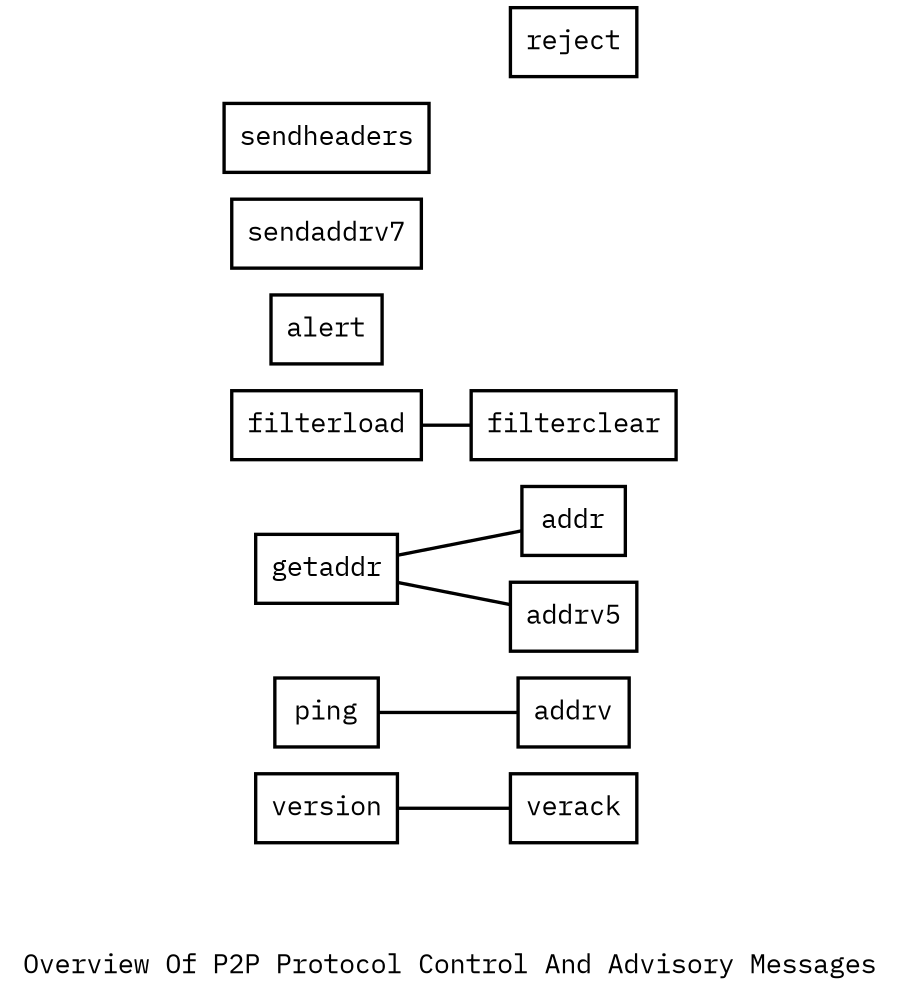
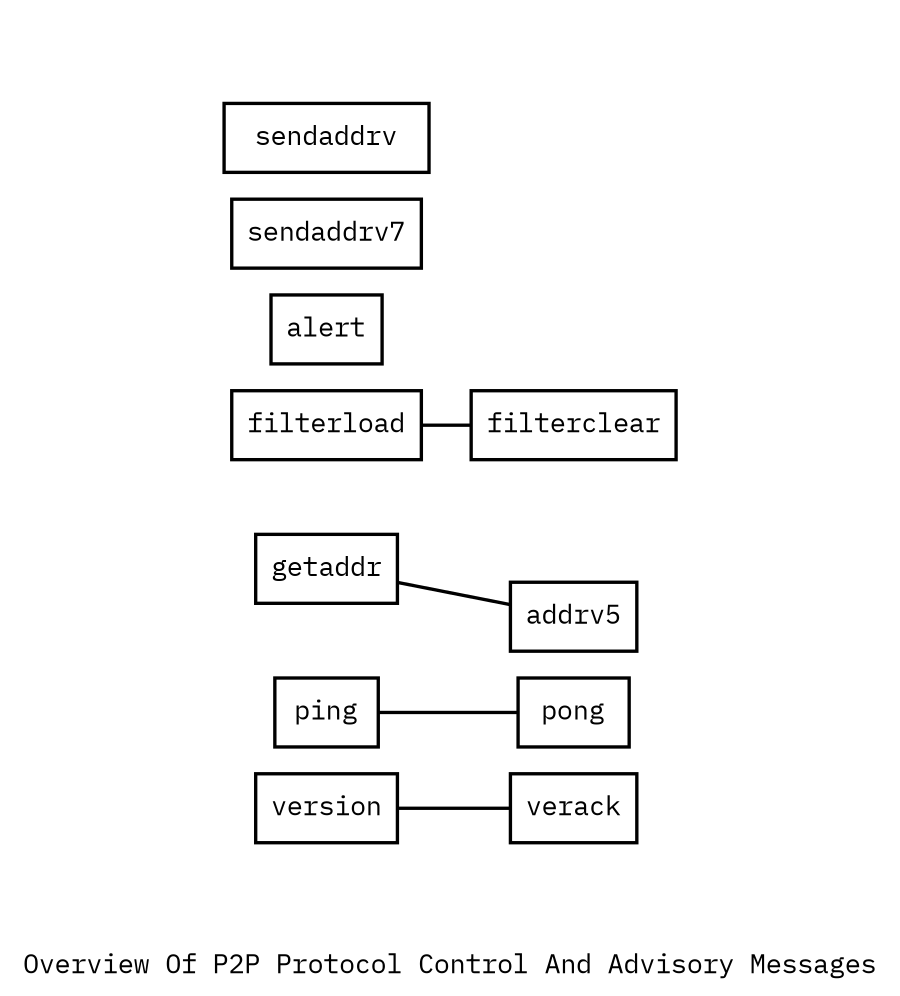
(574, 42) -> none
(327, 138) -> (327, 138)
(574, 521) -> none
(574, 712) -> (574, 712)
